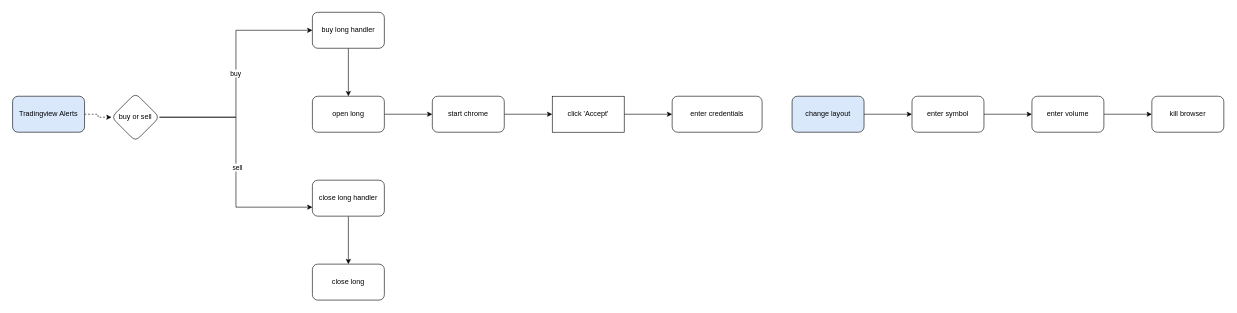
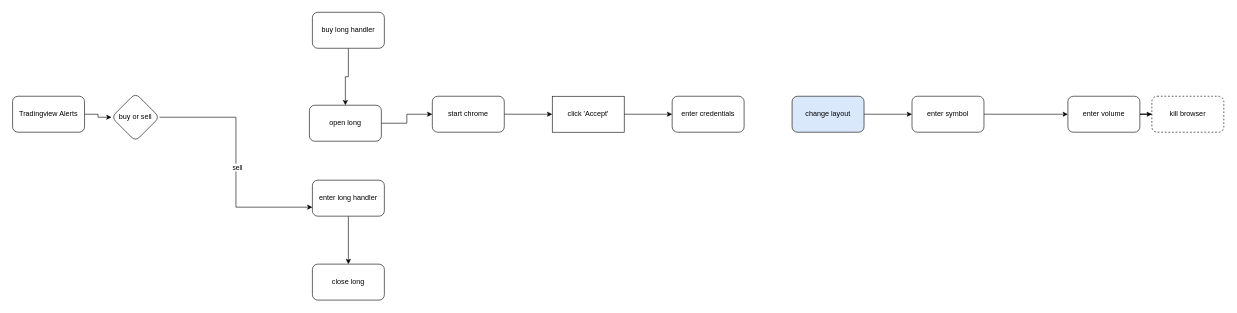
(236, 75) -> none
(48, 114) -> (48, 114)
(97, 114) -> (97, 114)
(348, 114) -> (345, 123)
(717, 114) -> (708, 114)
(1068, 114) -> (1104, 114)
(1188, 114) -> (1188, 114)
(348, 198) -> (348, 198)
